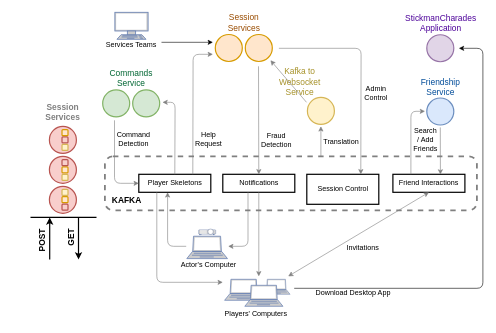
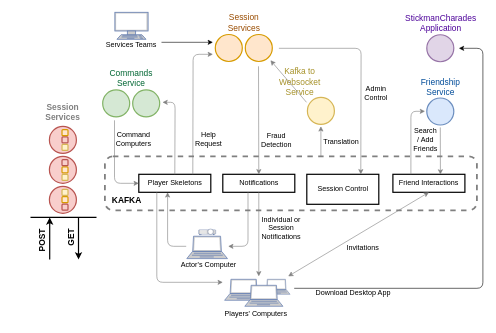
(134, 140) -> (134, 140)
none -> (281, 228)
